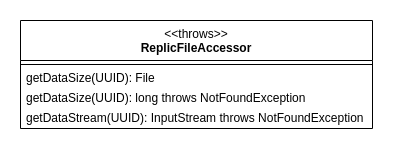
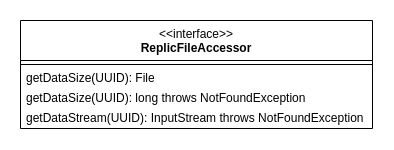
(197, 42) -> (197, 42)
